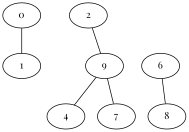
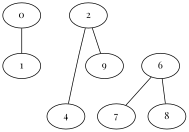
(85, 91) -> (76, 66)
(110, 91) -> (139, 91)
